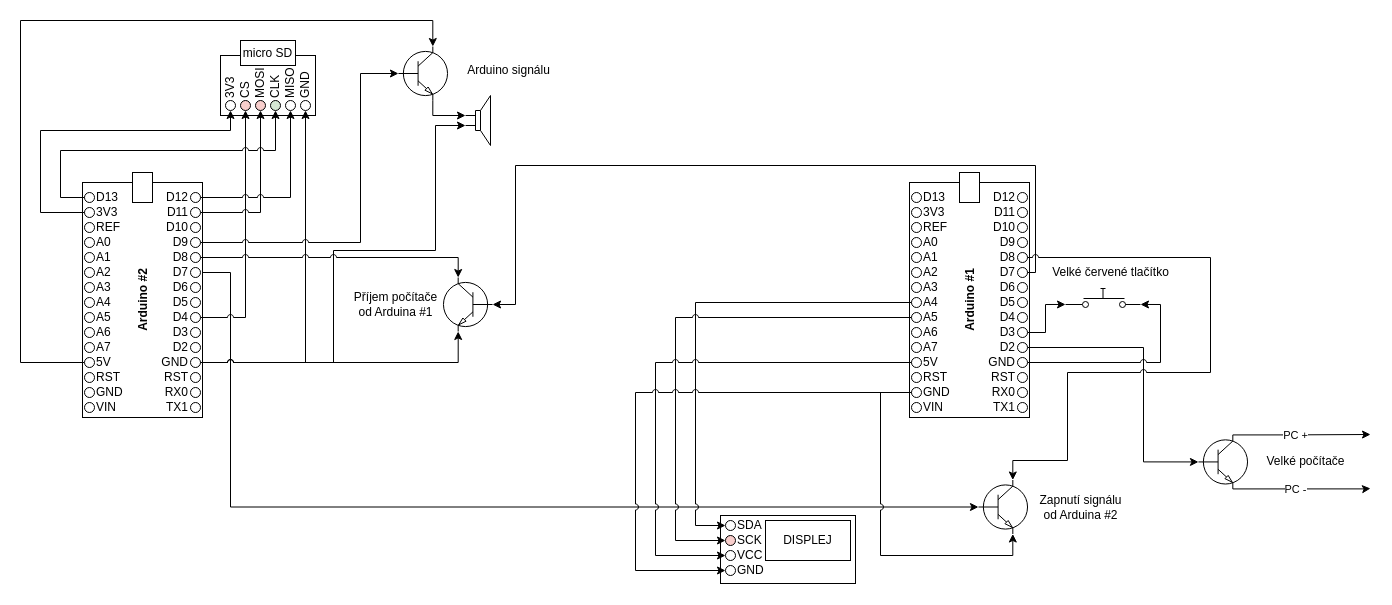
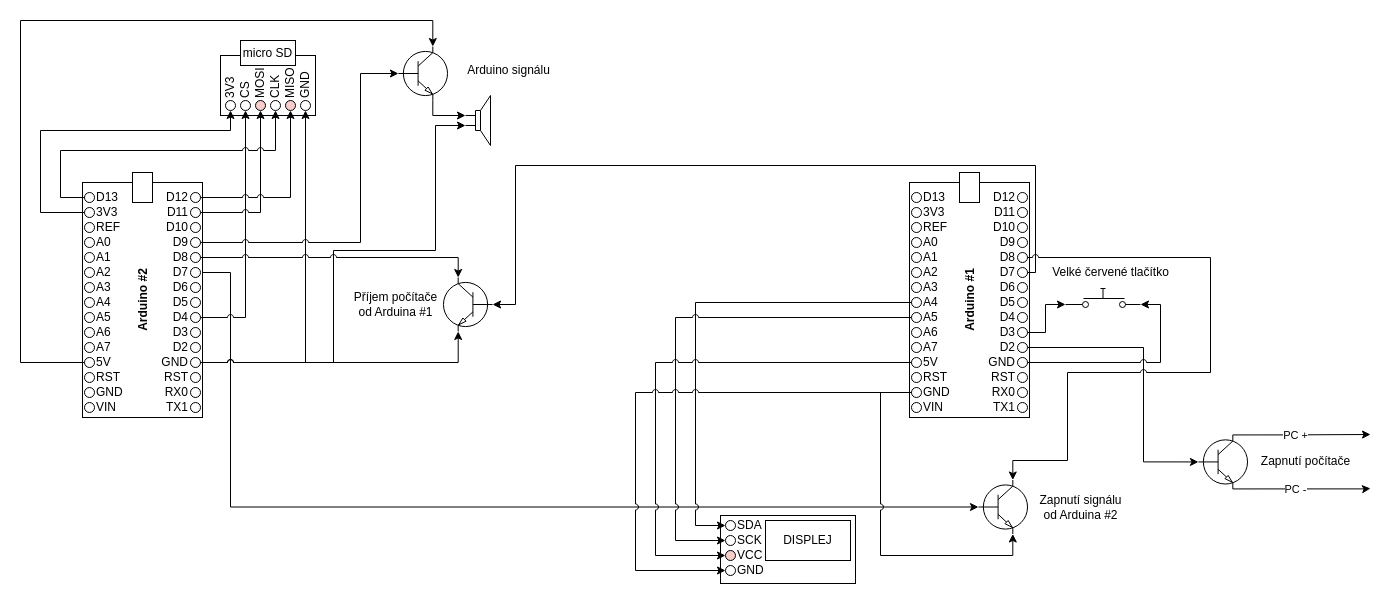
(246, 106) -> (246, 106)
(276, 106) -> (276, 106)
(291, 106) -> (291, 106)
(1306, 462) -> (1306, 462)
(731, 541) -> (731, 541)
(731, 556) -> (731, 556)
